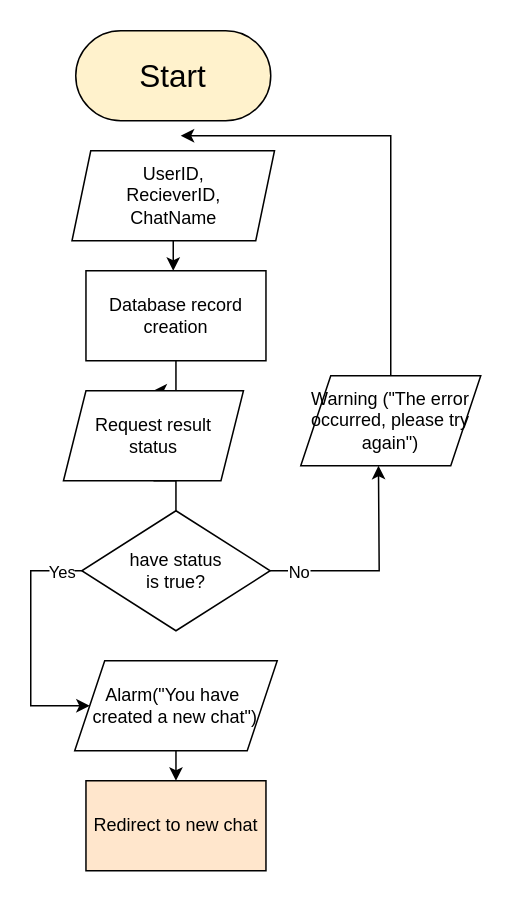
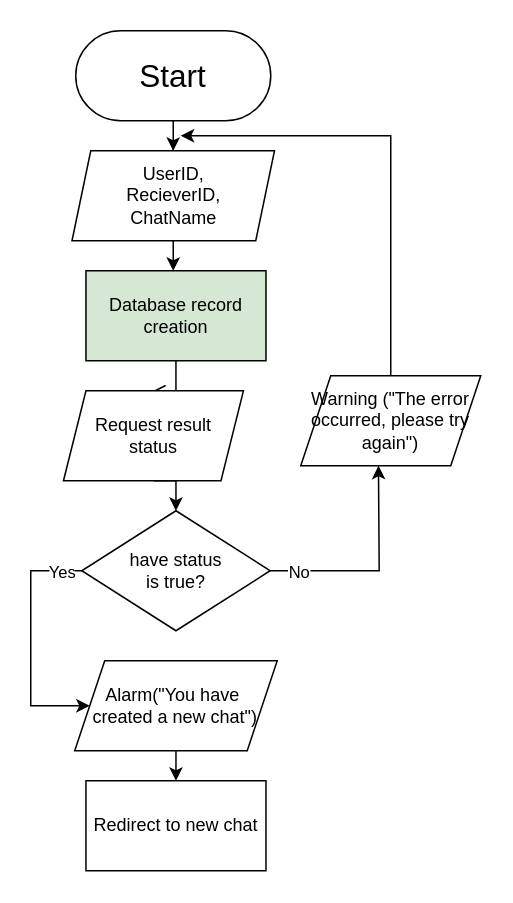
(173, 76) -> (173, 76)
none -> (173, 141)
(176, 316) -> (176, 316)
(164, 391) -> (161, 391)
(176, 503) -> (176, 499)
(176, 826) -> (176, 826)
